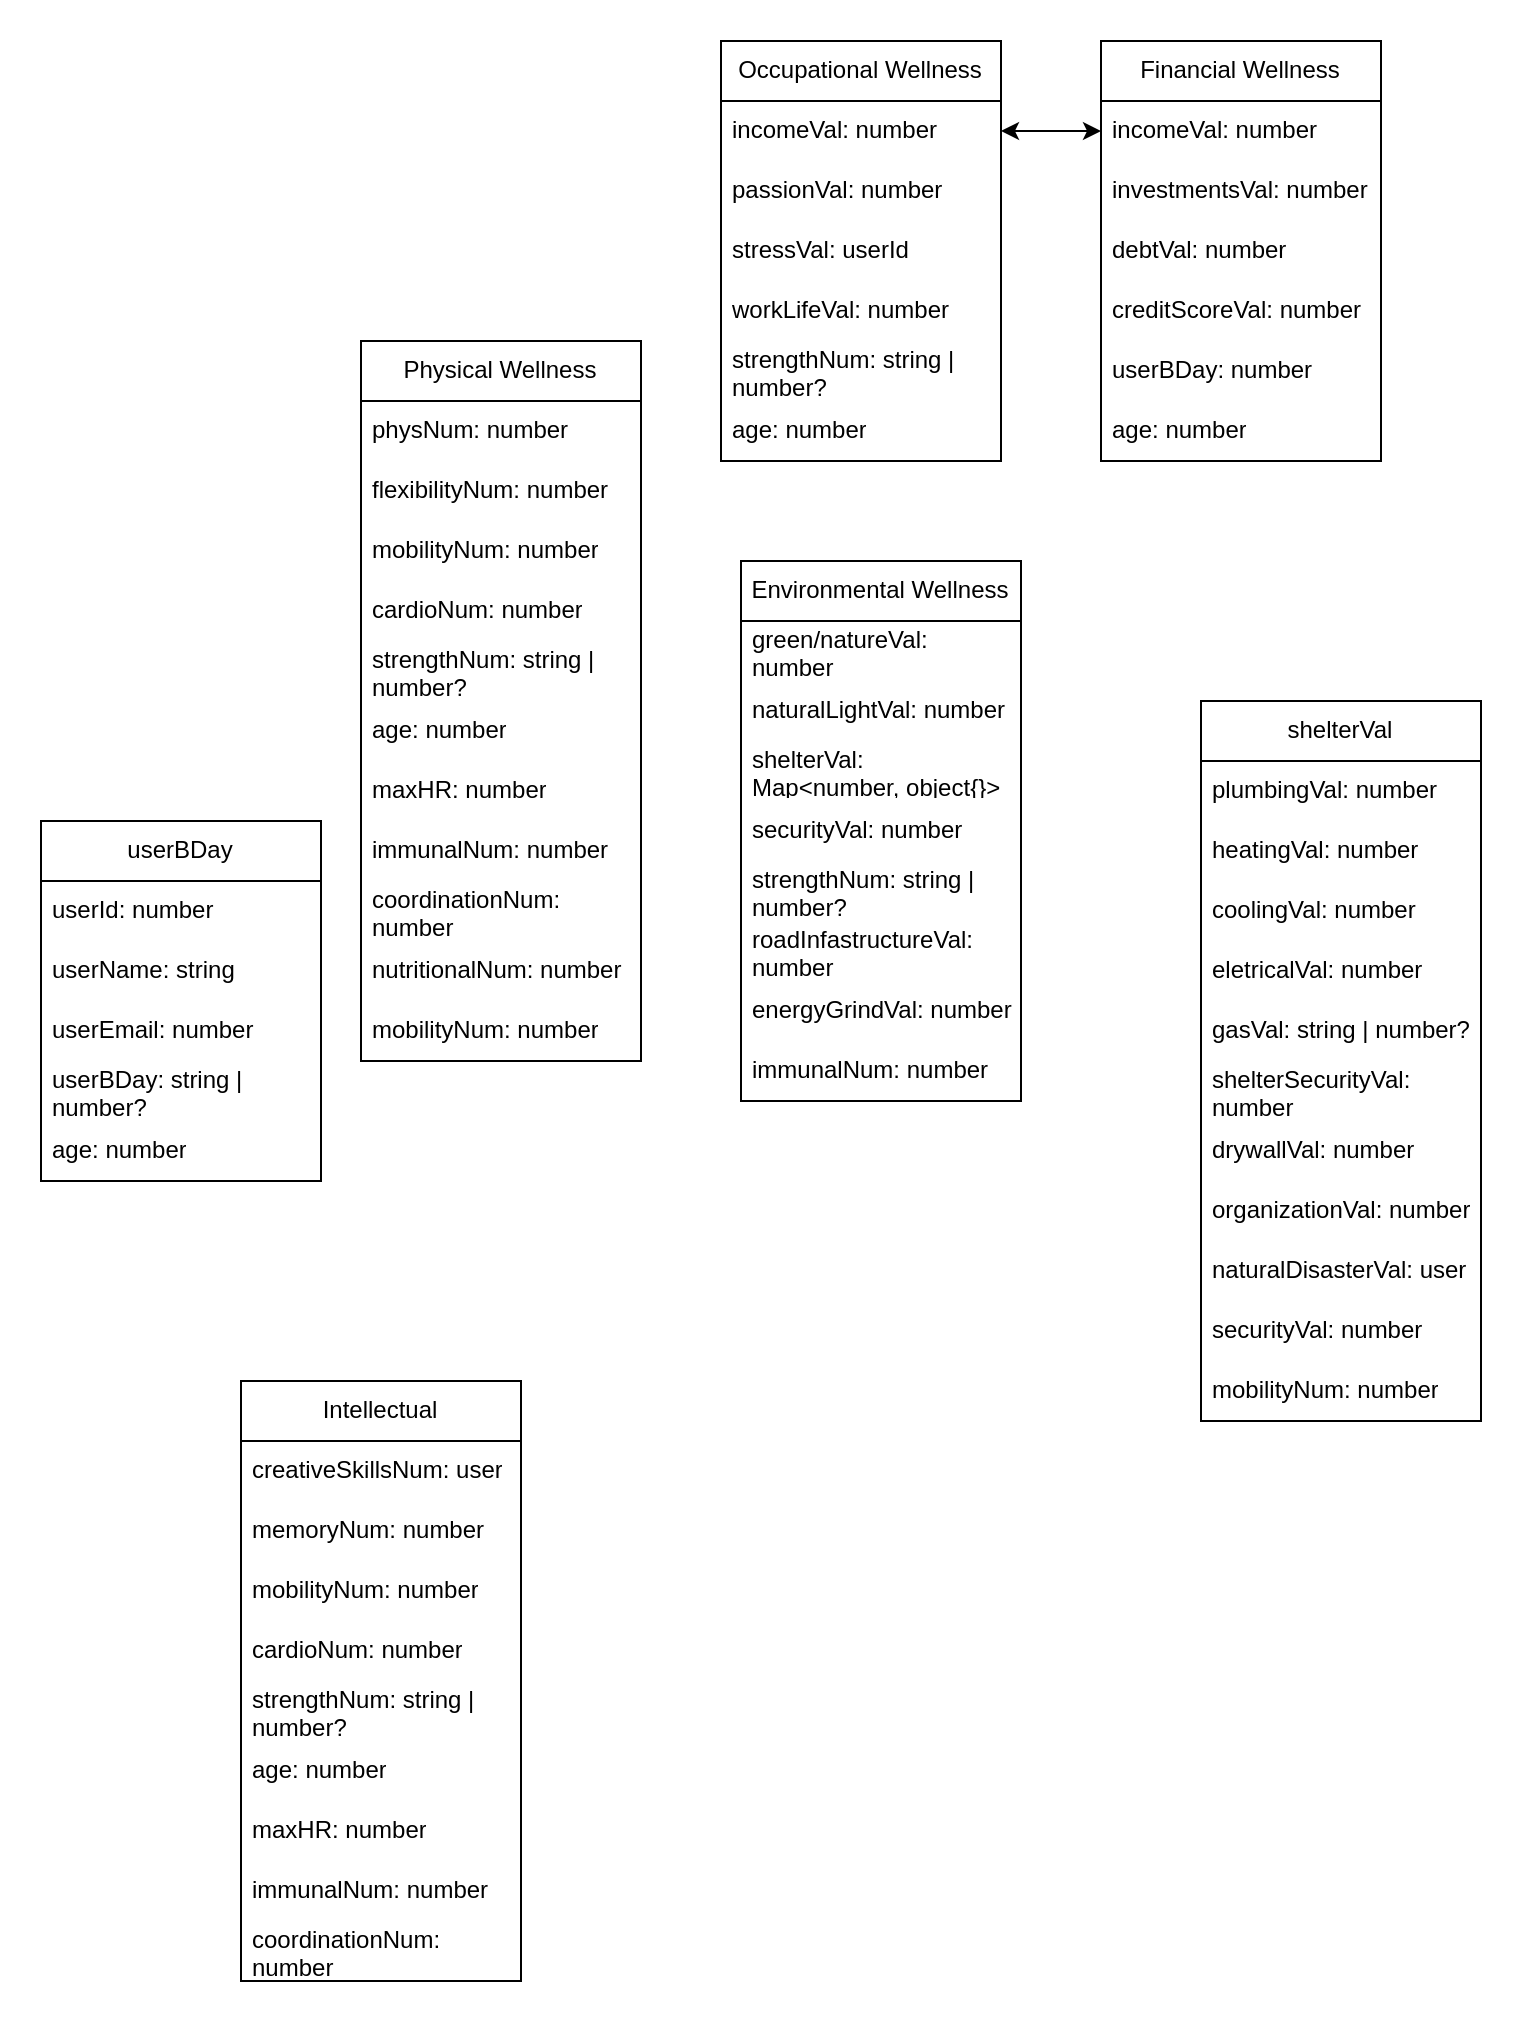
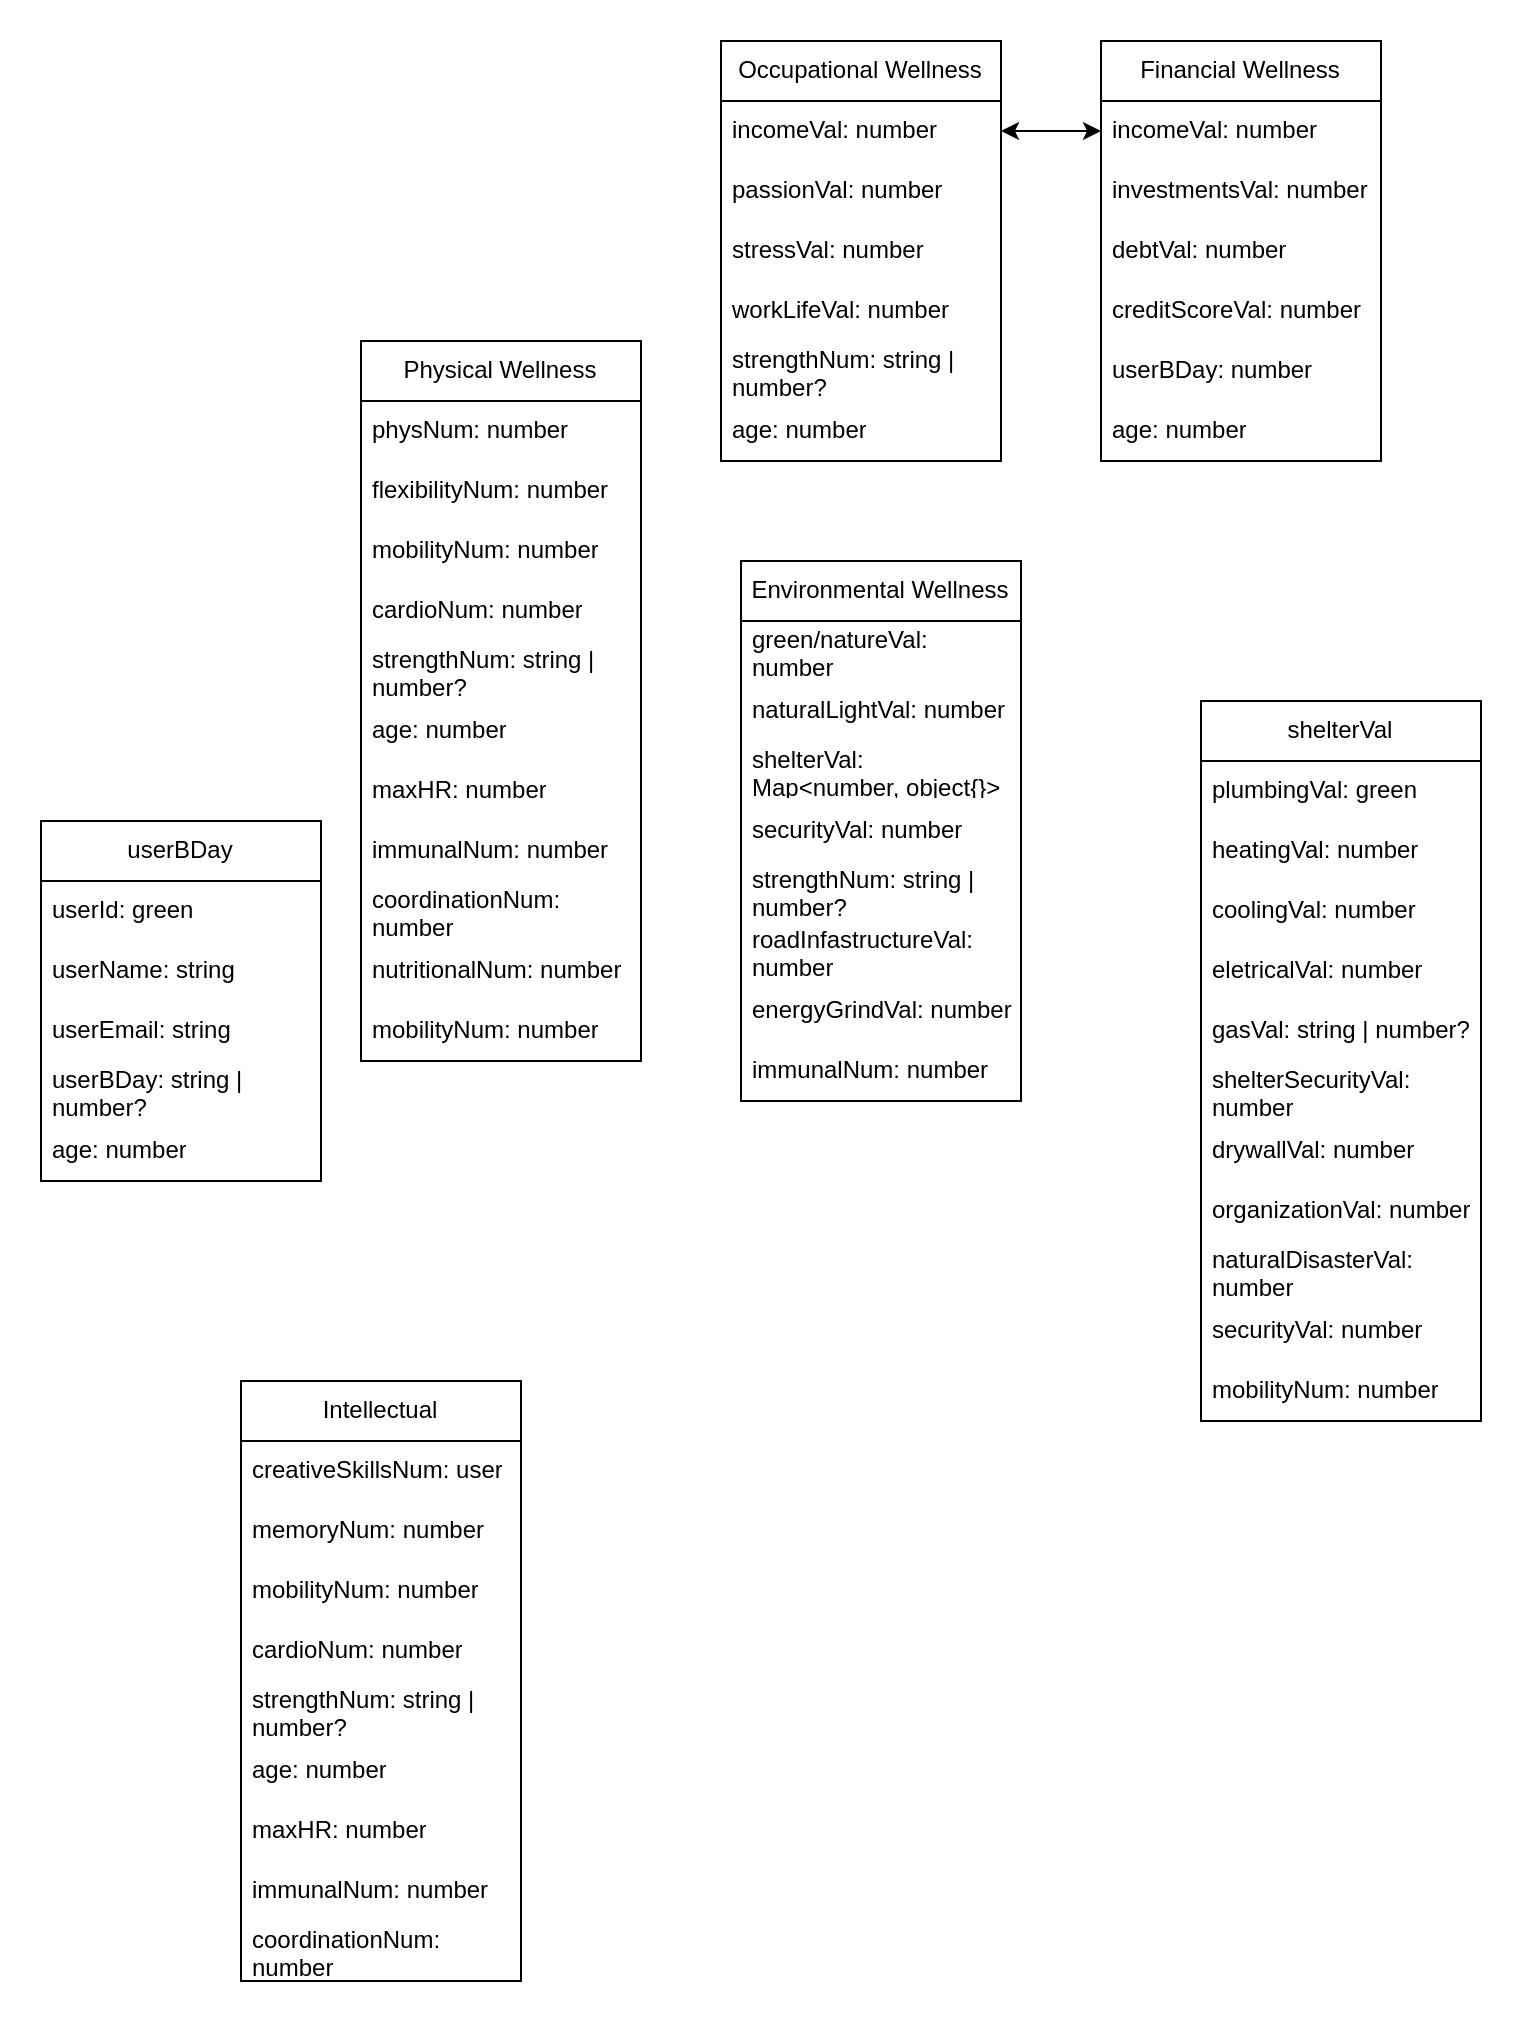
(838, 251) -> (838, 251)
(1325, 791) -> (1318, 791)
(141, 911) -> (134, 911)
(155, 1031) -> (152, 1031)
(1343, 1271) -> (1343, 1271)
